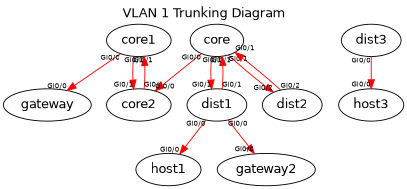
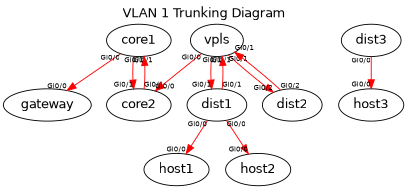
(217, 40) -> (217, 40)
(266, 170) -> (258, 170)
